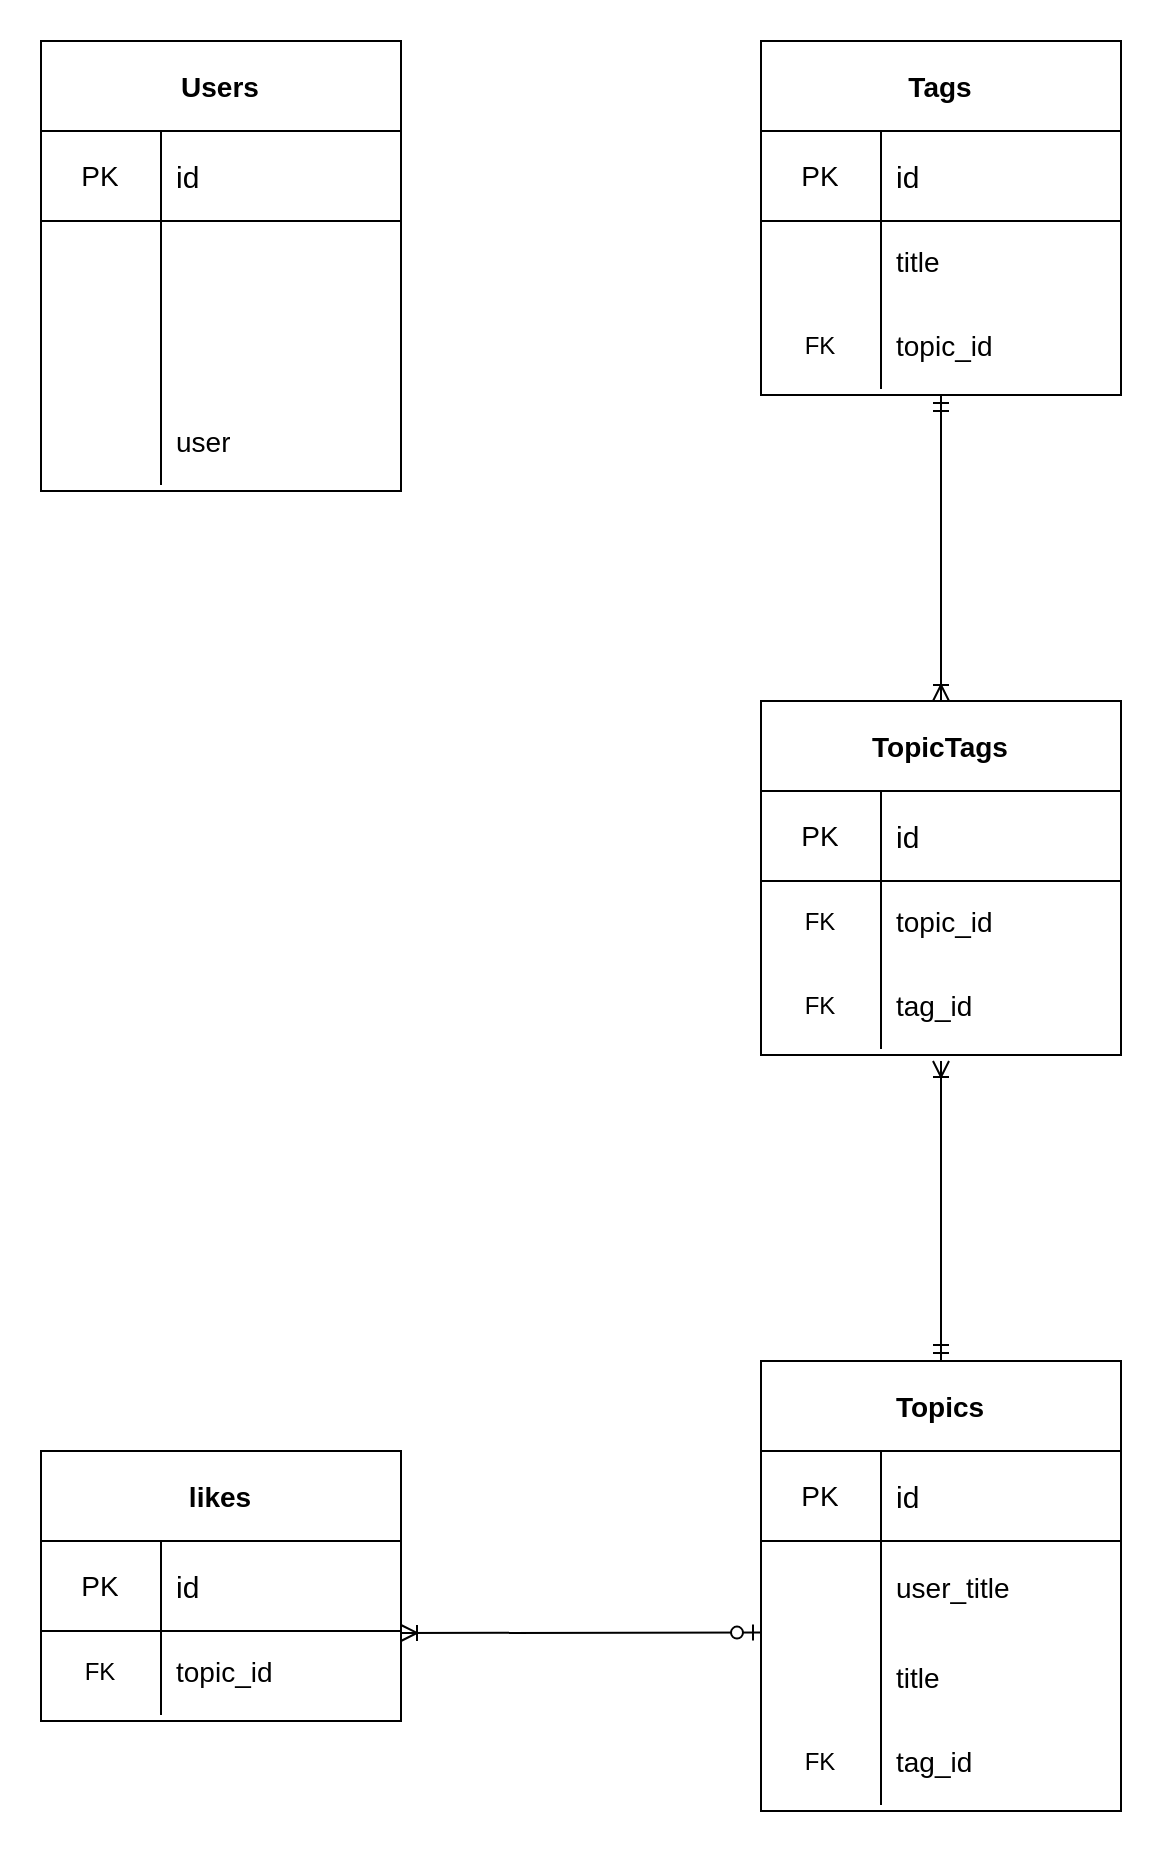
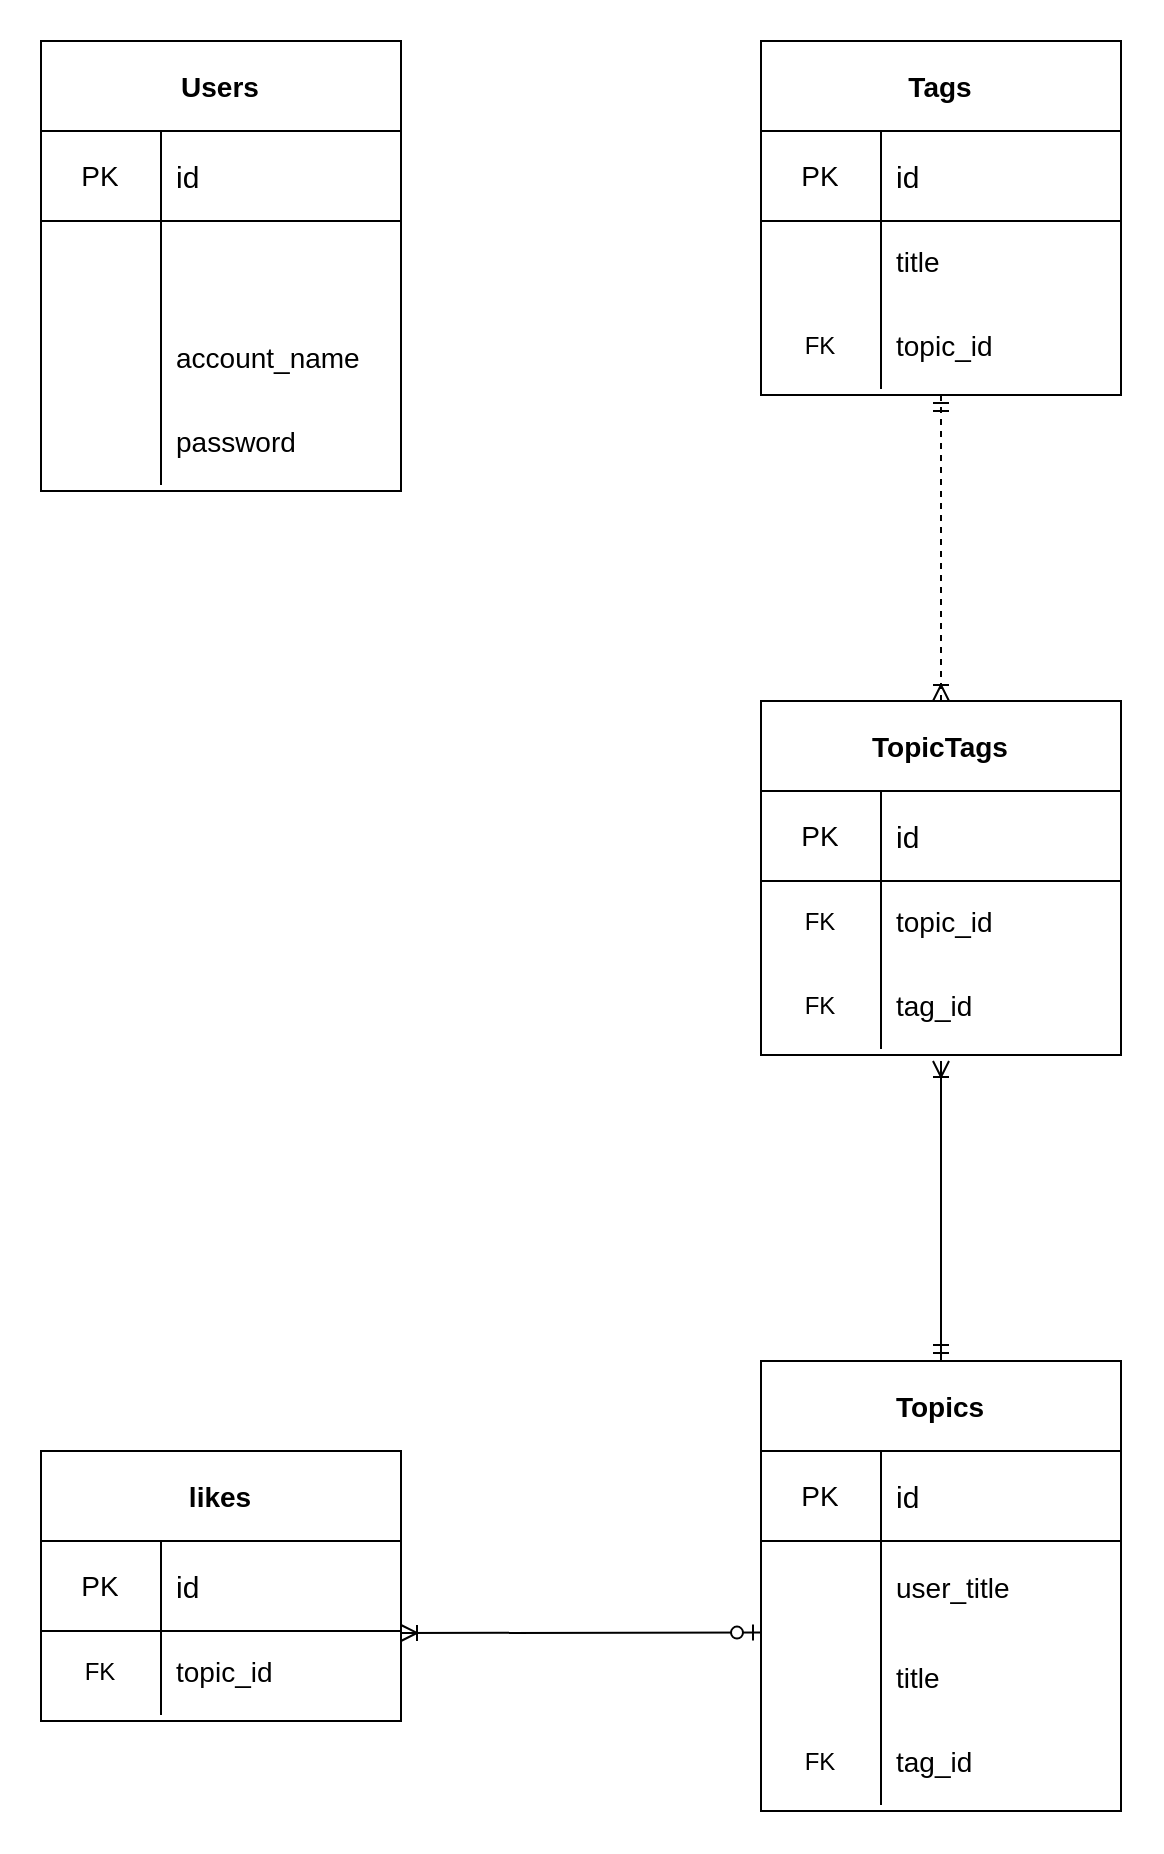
none -> (281, 359)
(208, 443) -> (240, 443)
(941, 547) -> (941, 547)
